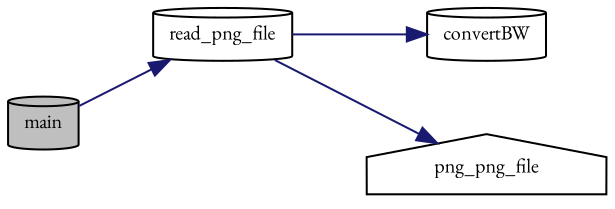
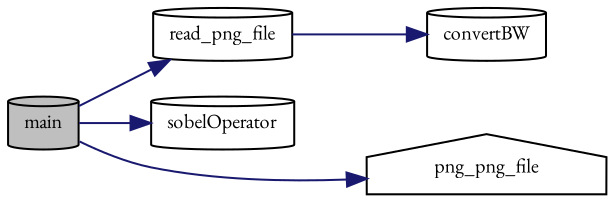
(347, 97) -> (210, 176)
none -> (223, 123)
